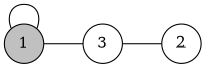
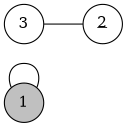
(64, 44) -> none
